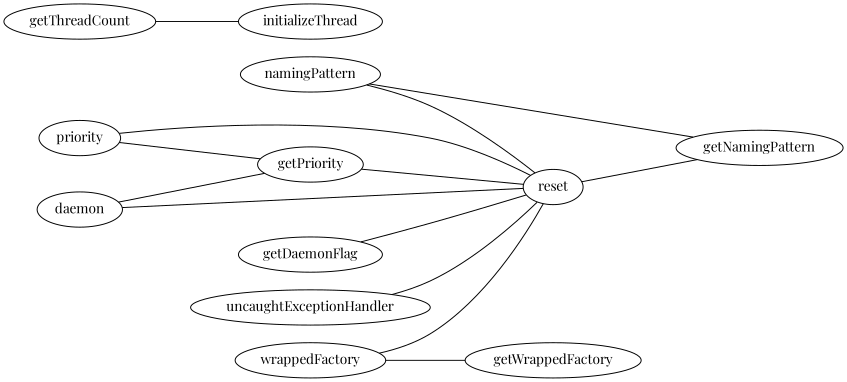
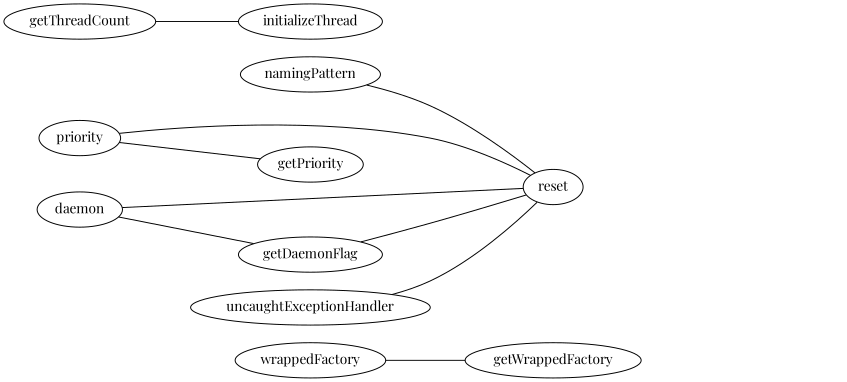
(760, 148) -> none
(443, 177) -> none
(192, 188) -> (186, 230)
(476, 296) -> none
